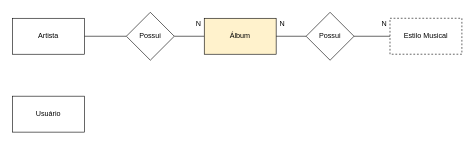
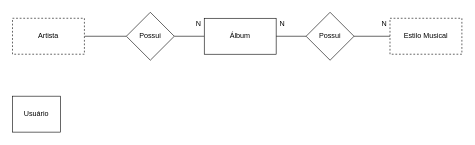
(48, 36) -> (48, 36)
(240, 36) -> (240, 36)
(48, 114) -> (36, 114)
